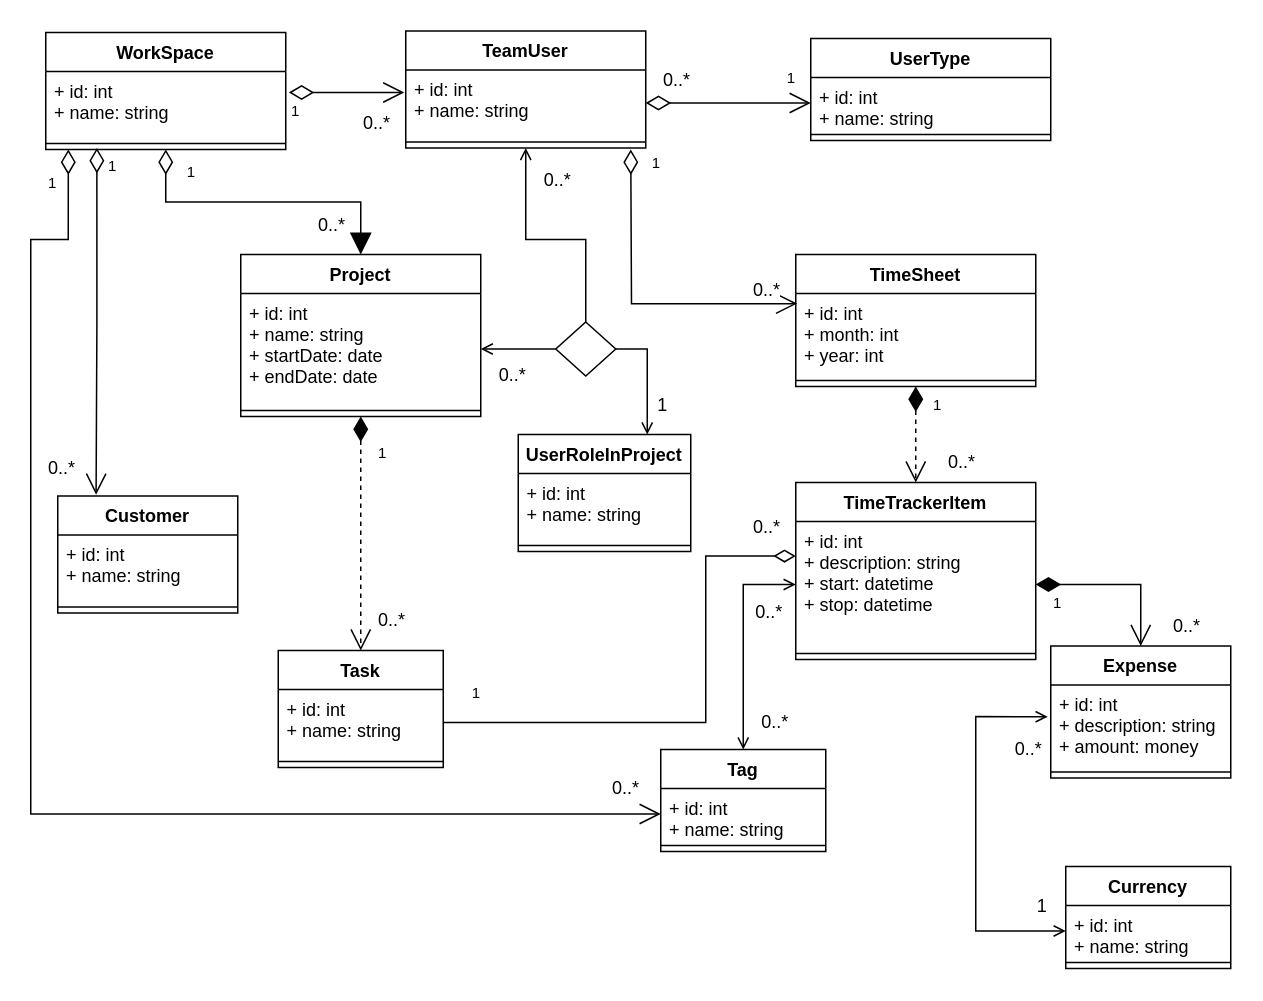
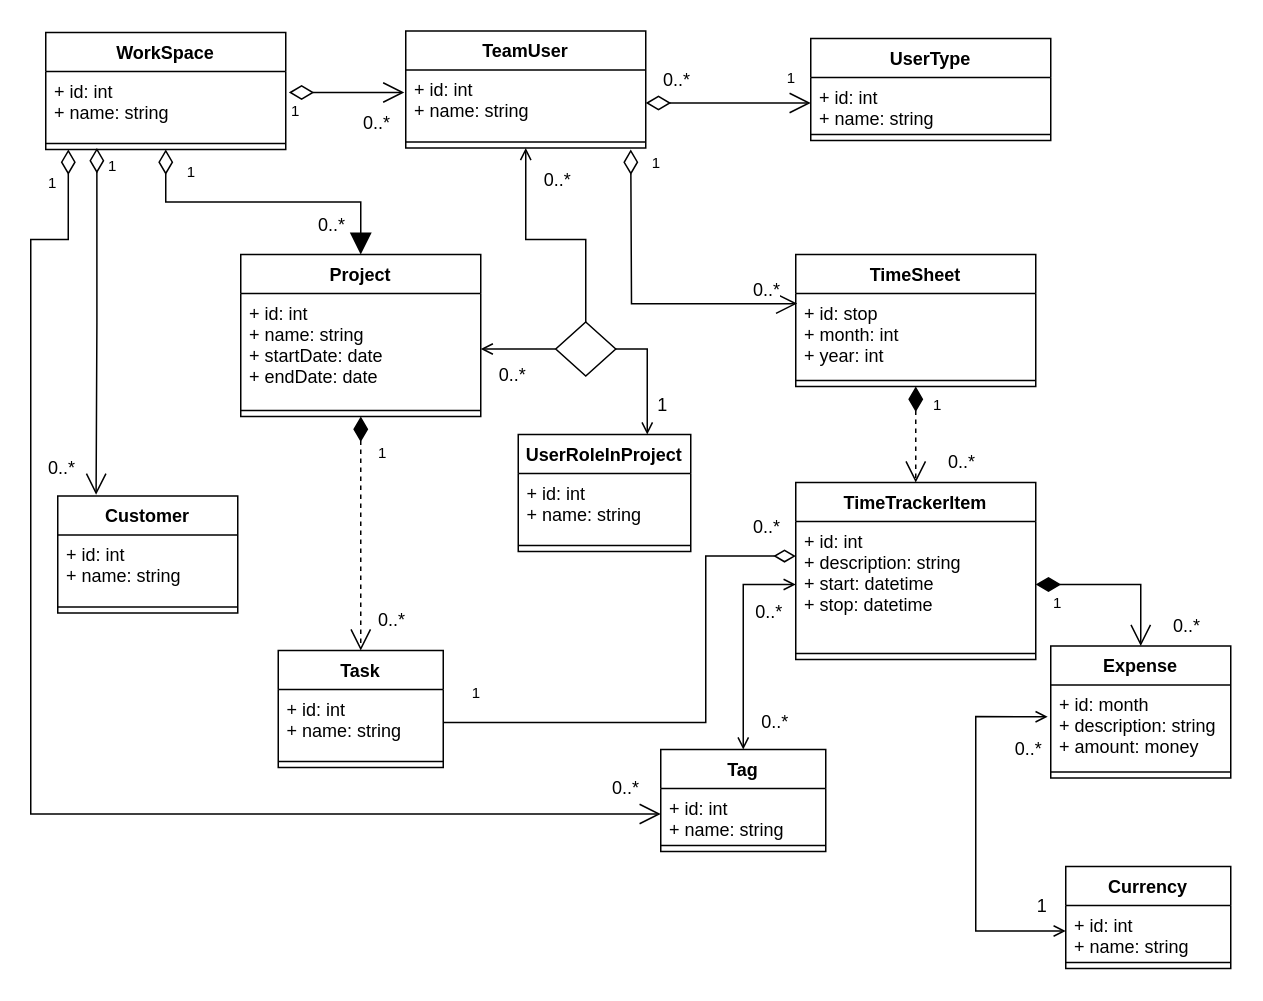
(838, 314) -> (845, 314)
(1093, 705) -> (1105, 705)
